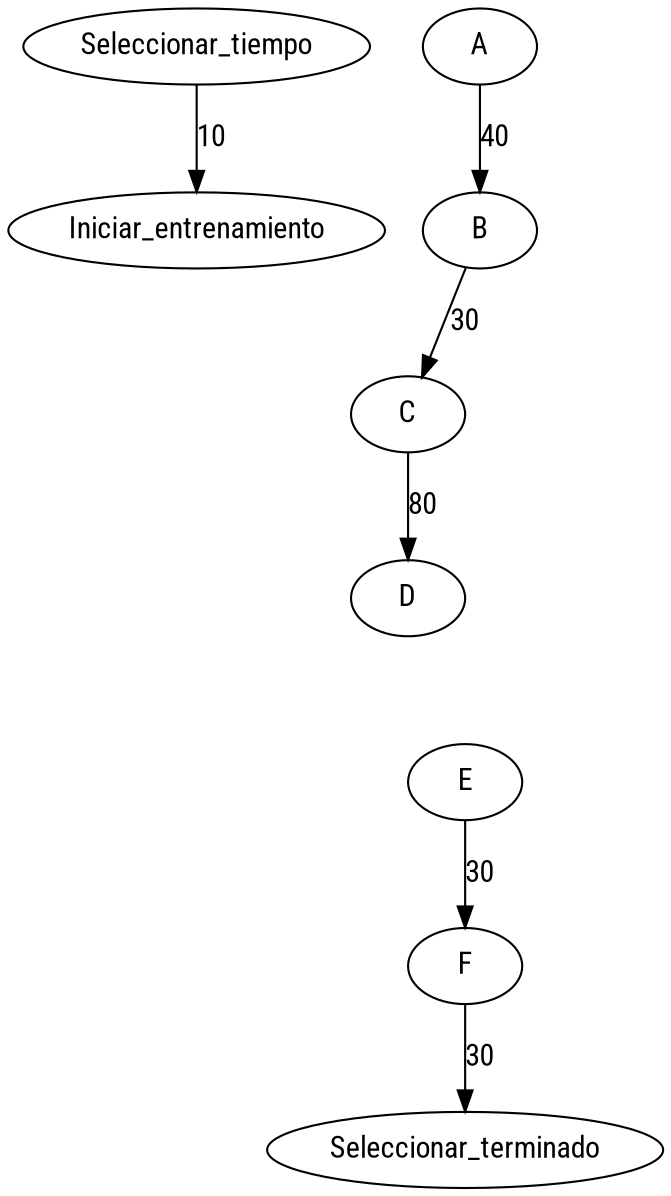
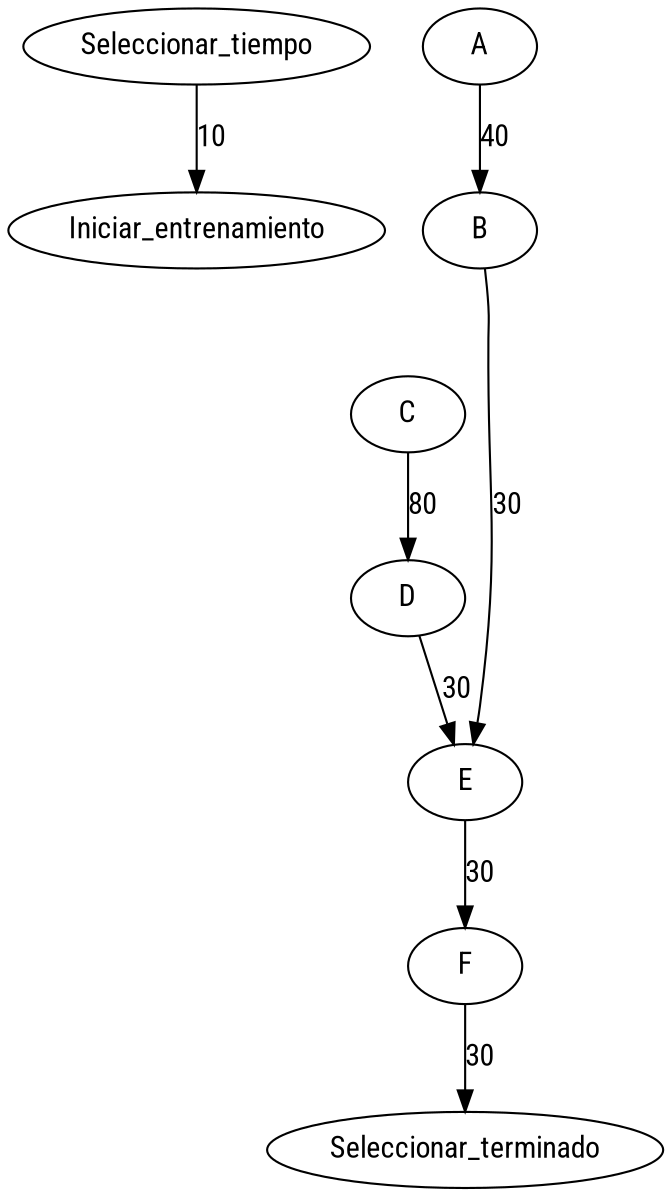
(448, 313) -> (491, 496)
none -> (433, 680)
